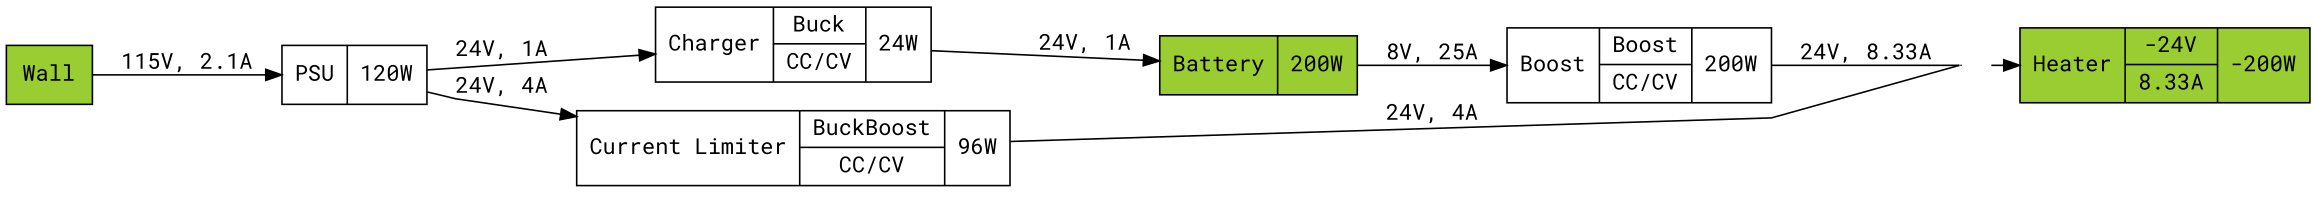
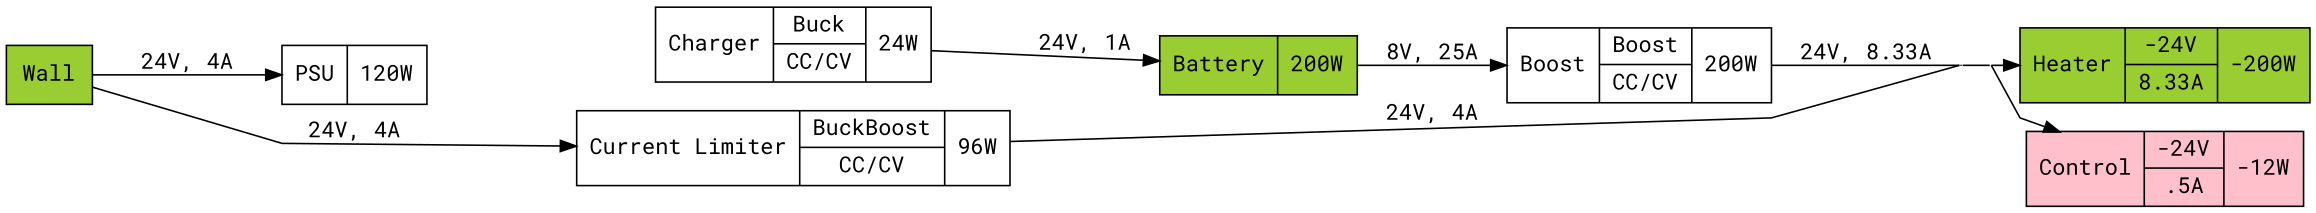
(187, 63) -> (187, 63)
(533, 63) -> none
(494, 104) -> (323, 144)
none -> (2165, 169)
